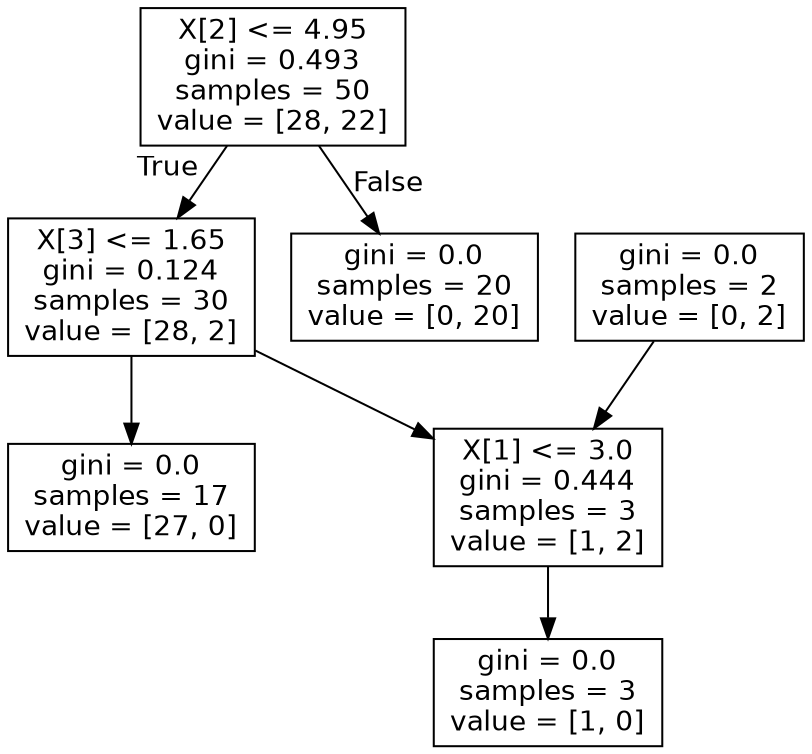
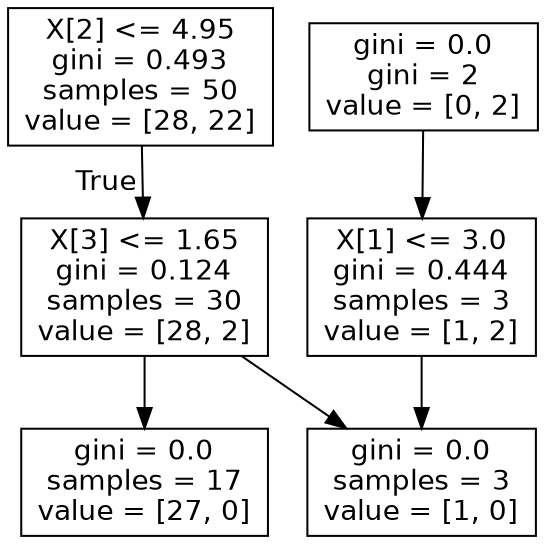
(415, 287) -> none
(690, 287) -> (424, 77)
(335, 390) -> (285, 386)
